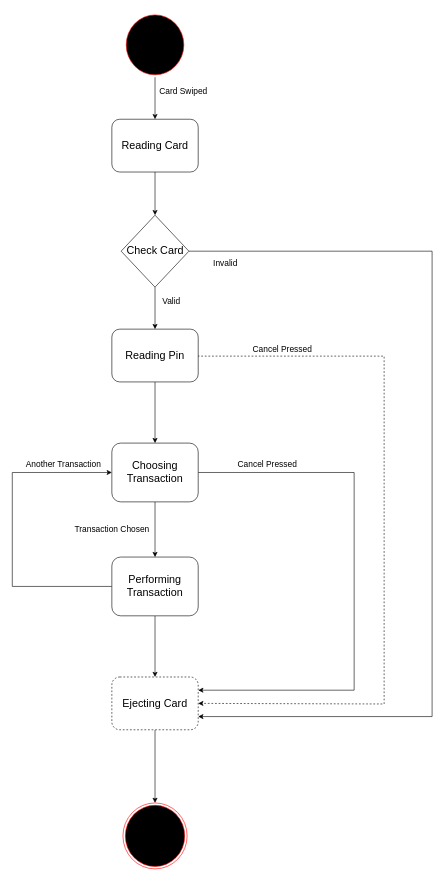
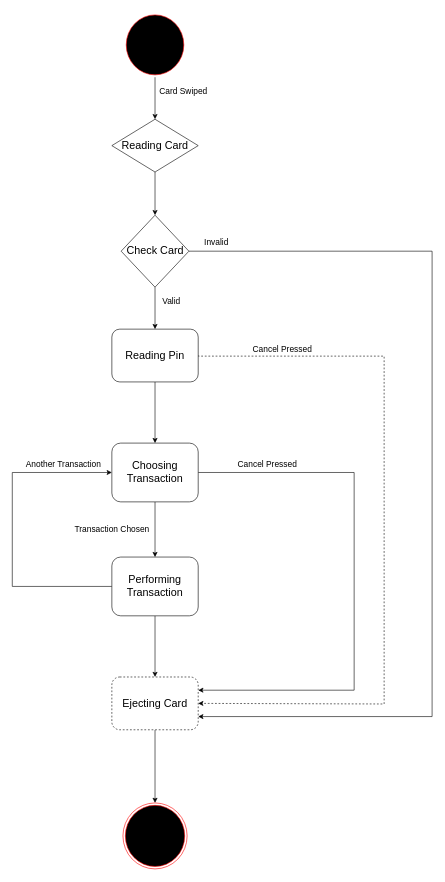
(155, 146) -> (155, 146)
(225, 263) -> (216, 242)
